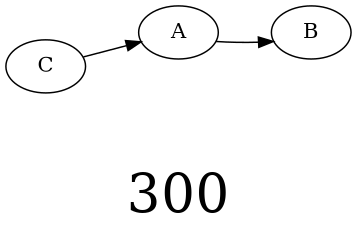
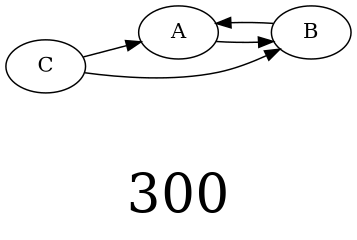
none -> (252, 23)
none -> (177, 77)
